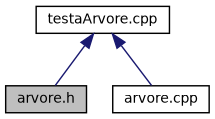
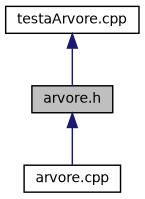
(136, 66) -> (72, 146)
